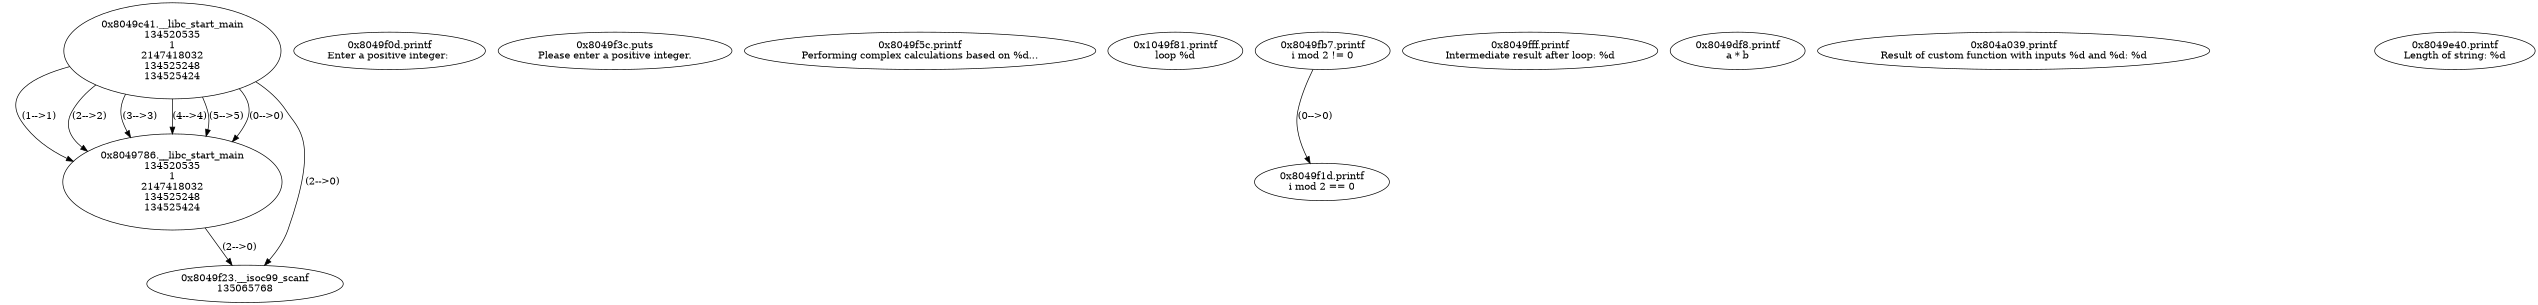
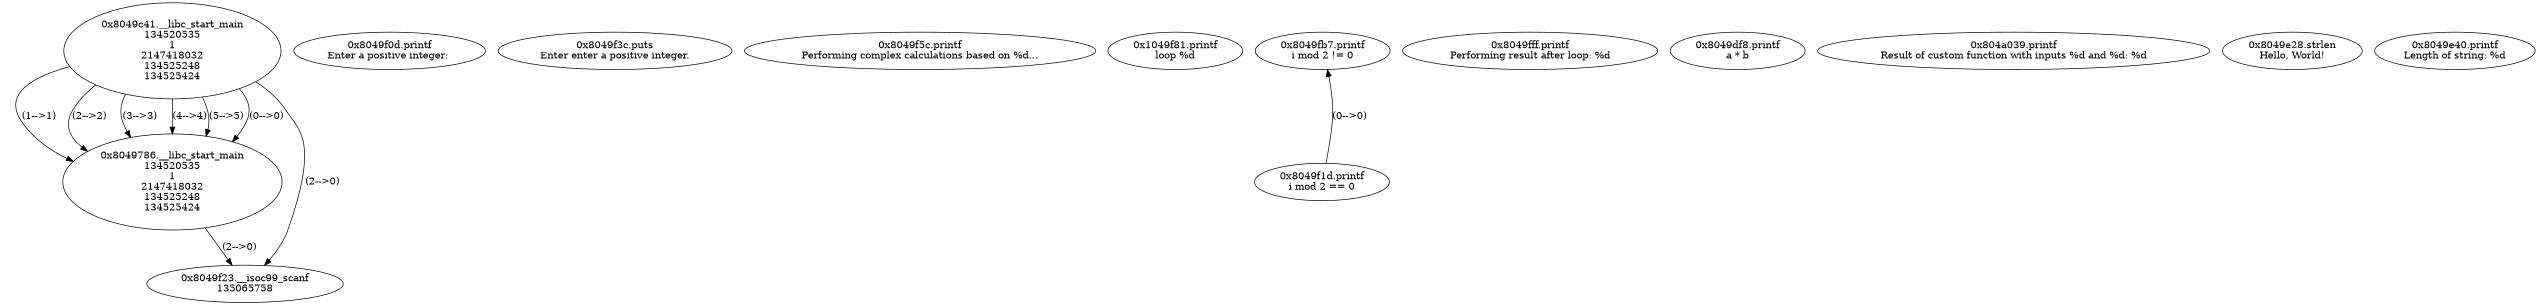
(615, 51) -> (615, 51)
(1530, 51) -> (1530, 51)
none -> (2292, 51)
(1298, 113) -> (1332, 120)
(245, 284) -> (245, 284)
